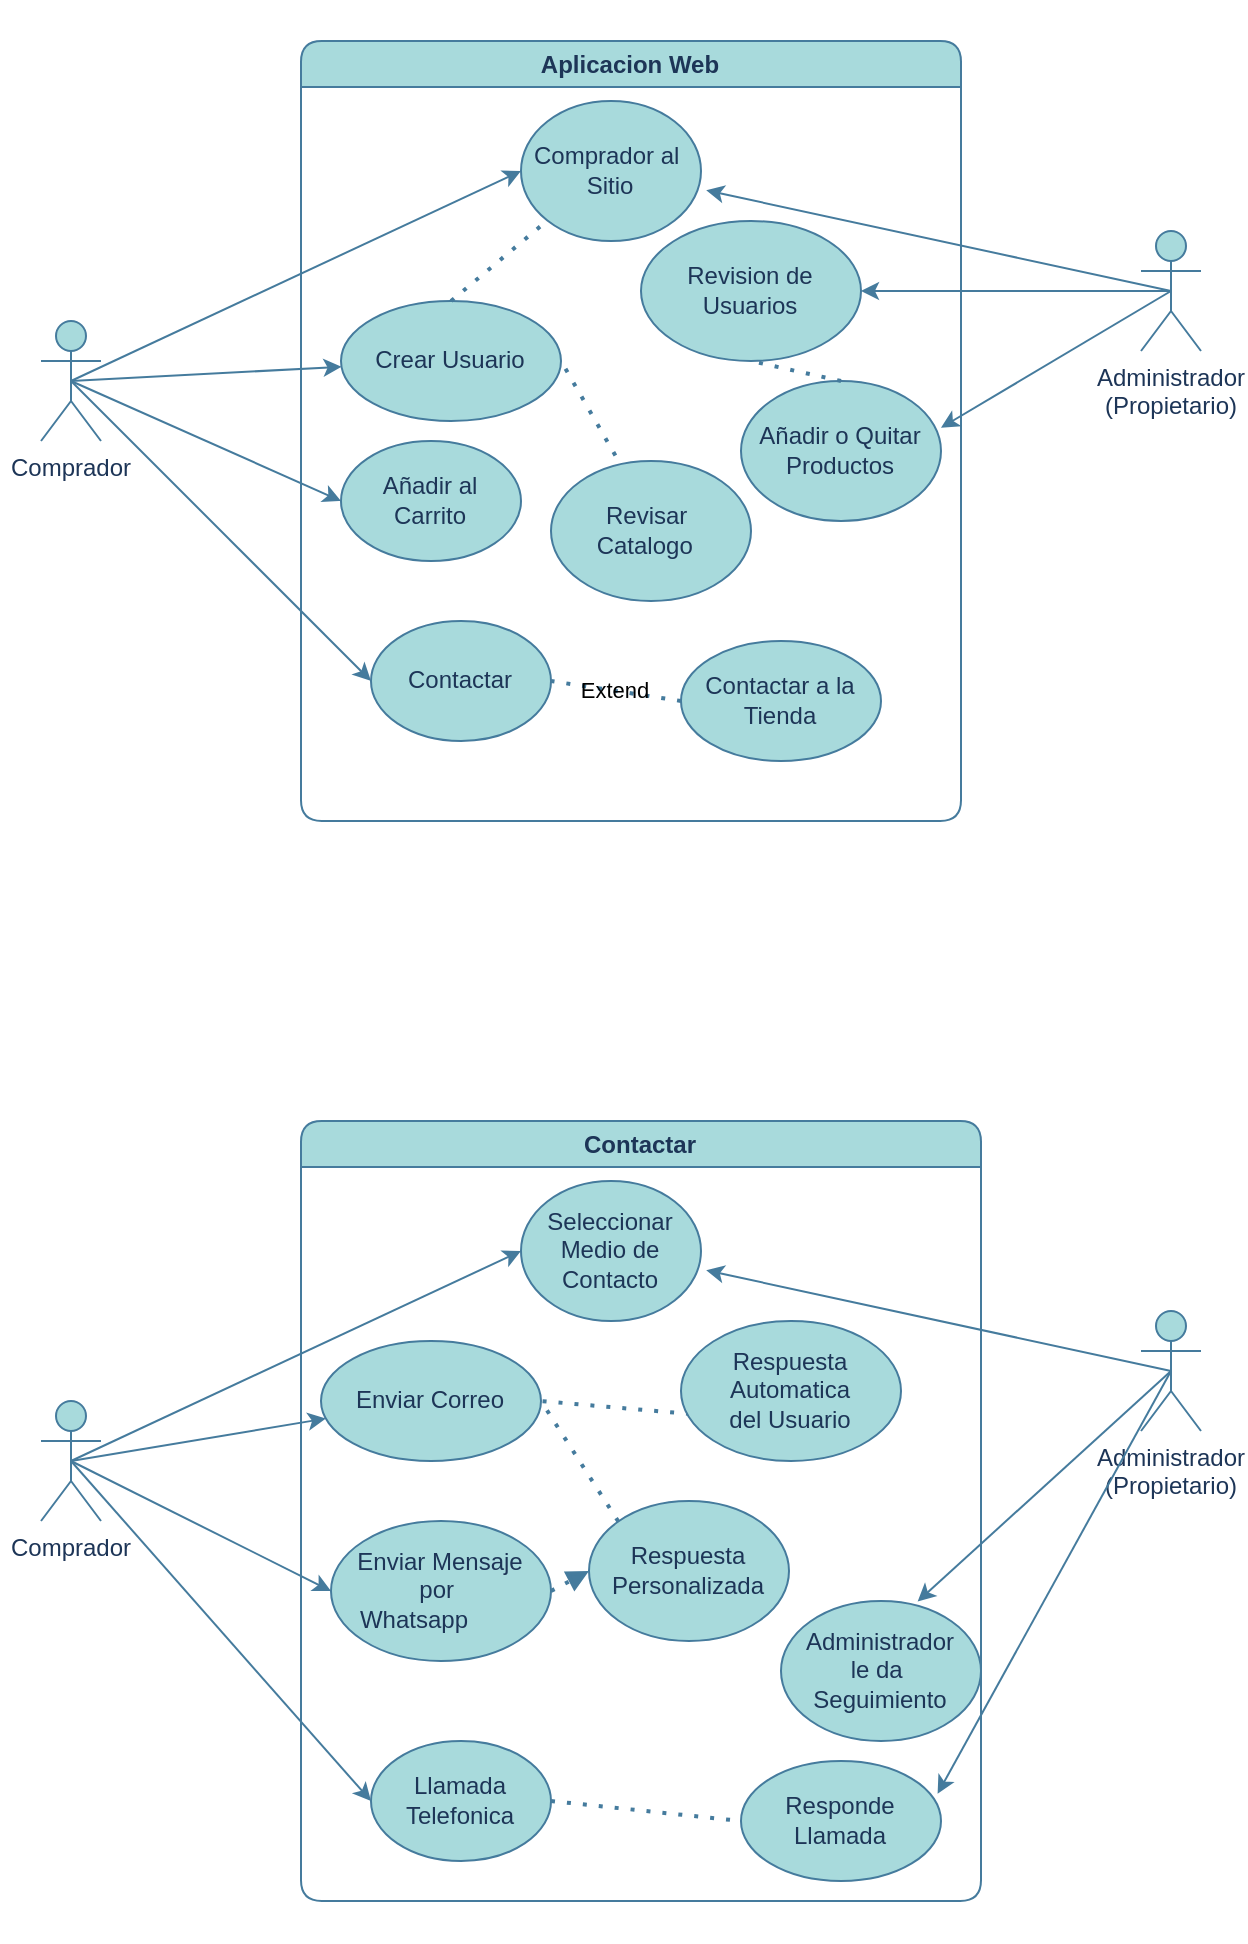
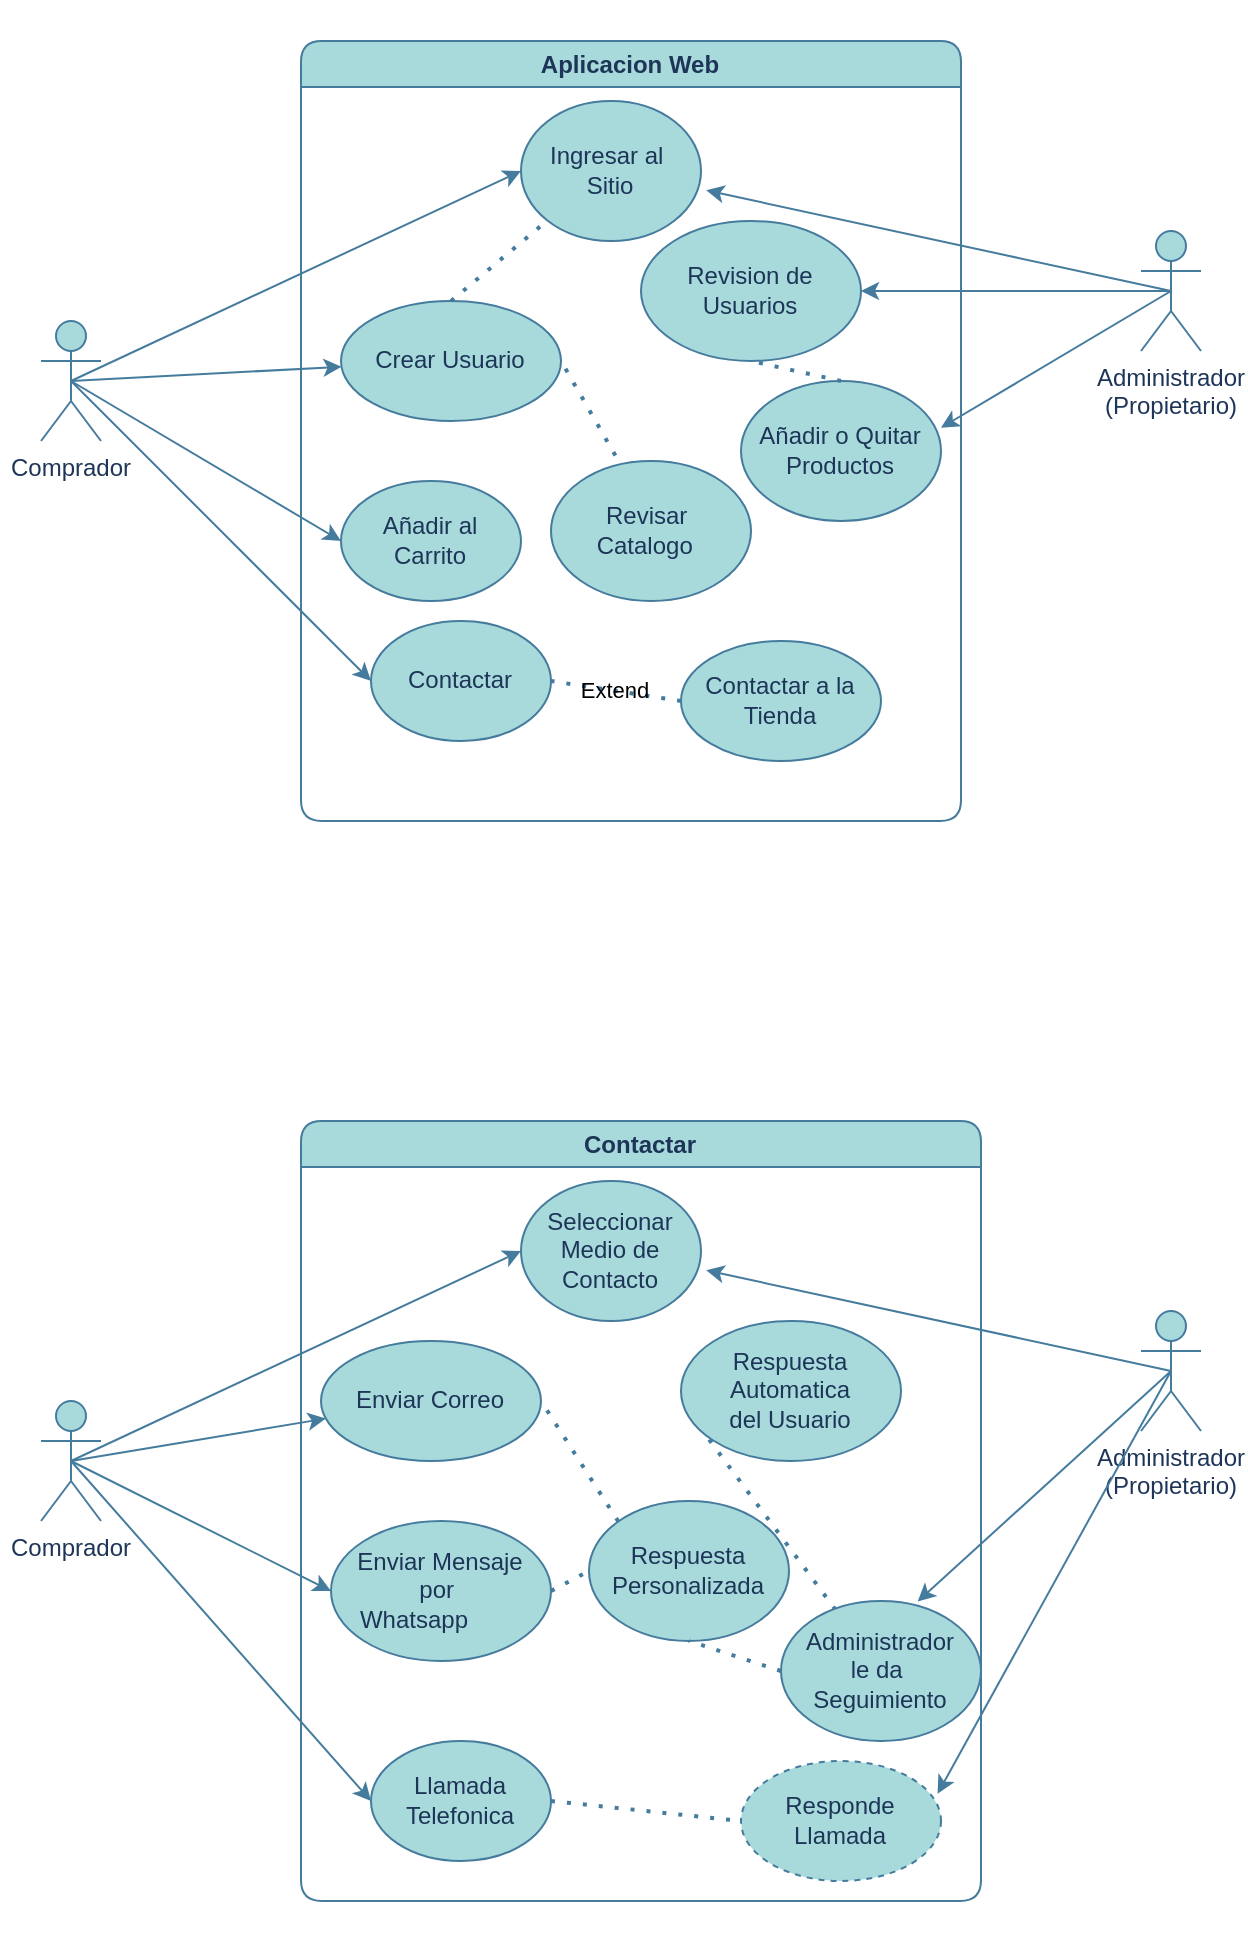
(611, 171) -> (611, 171)
(431, 501) -> (431, 541)
(560, 1403) -> (729, 1466)
(569, 1581) -> (578, 1577)
none -> (744, 1659)
(841, 1821) -> (841, 1821)
